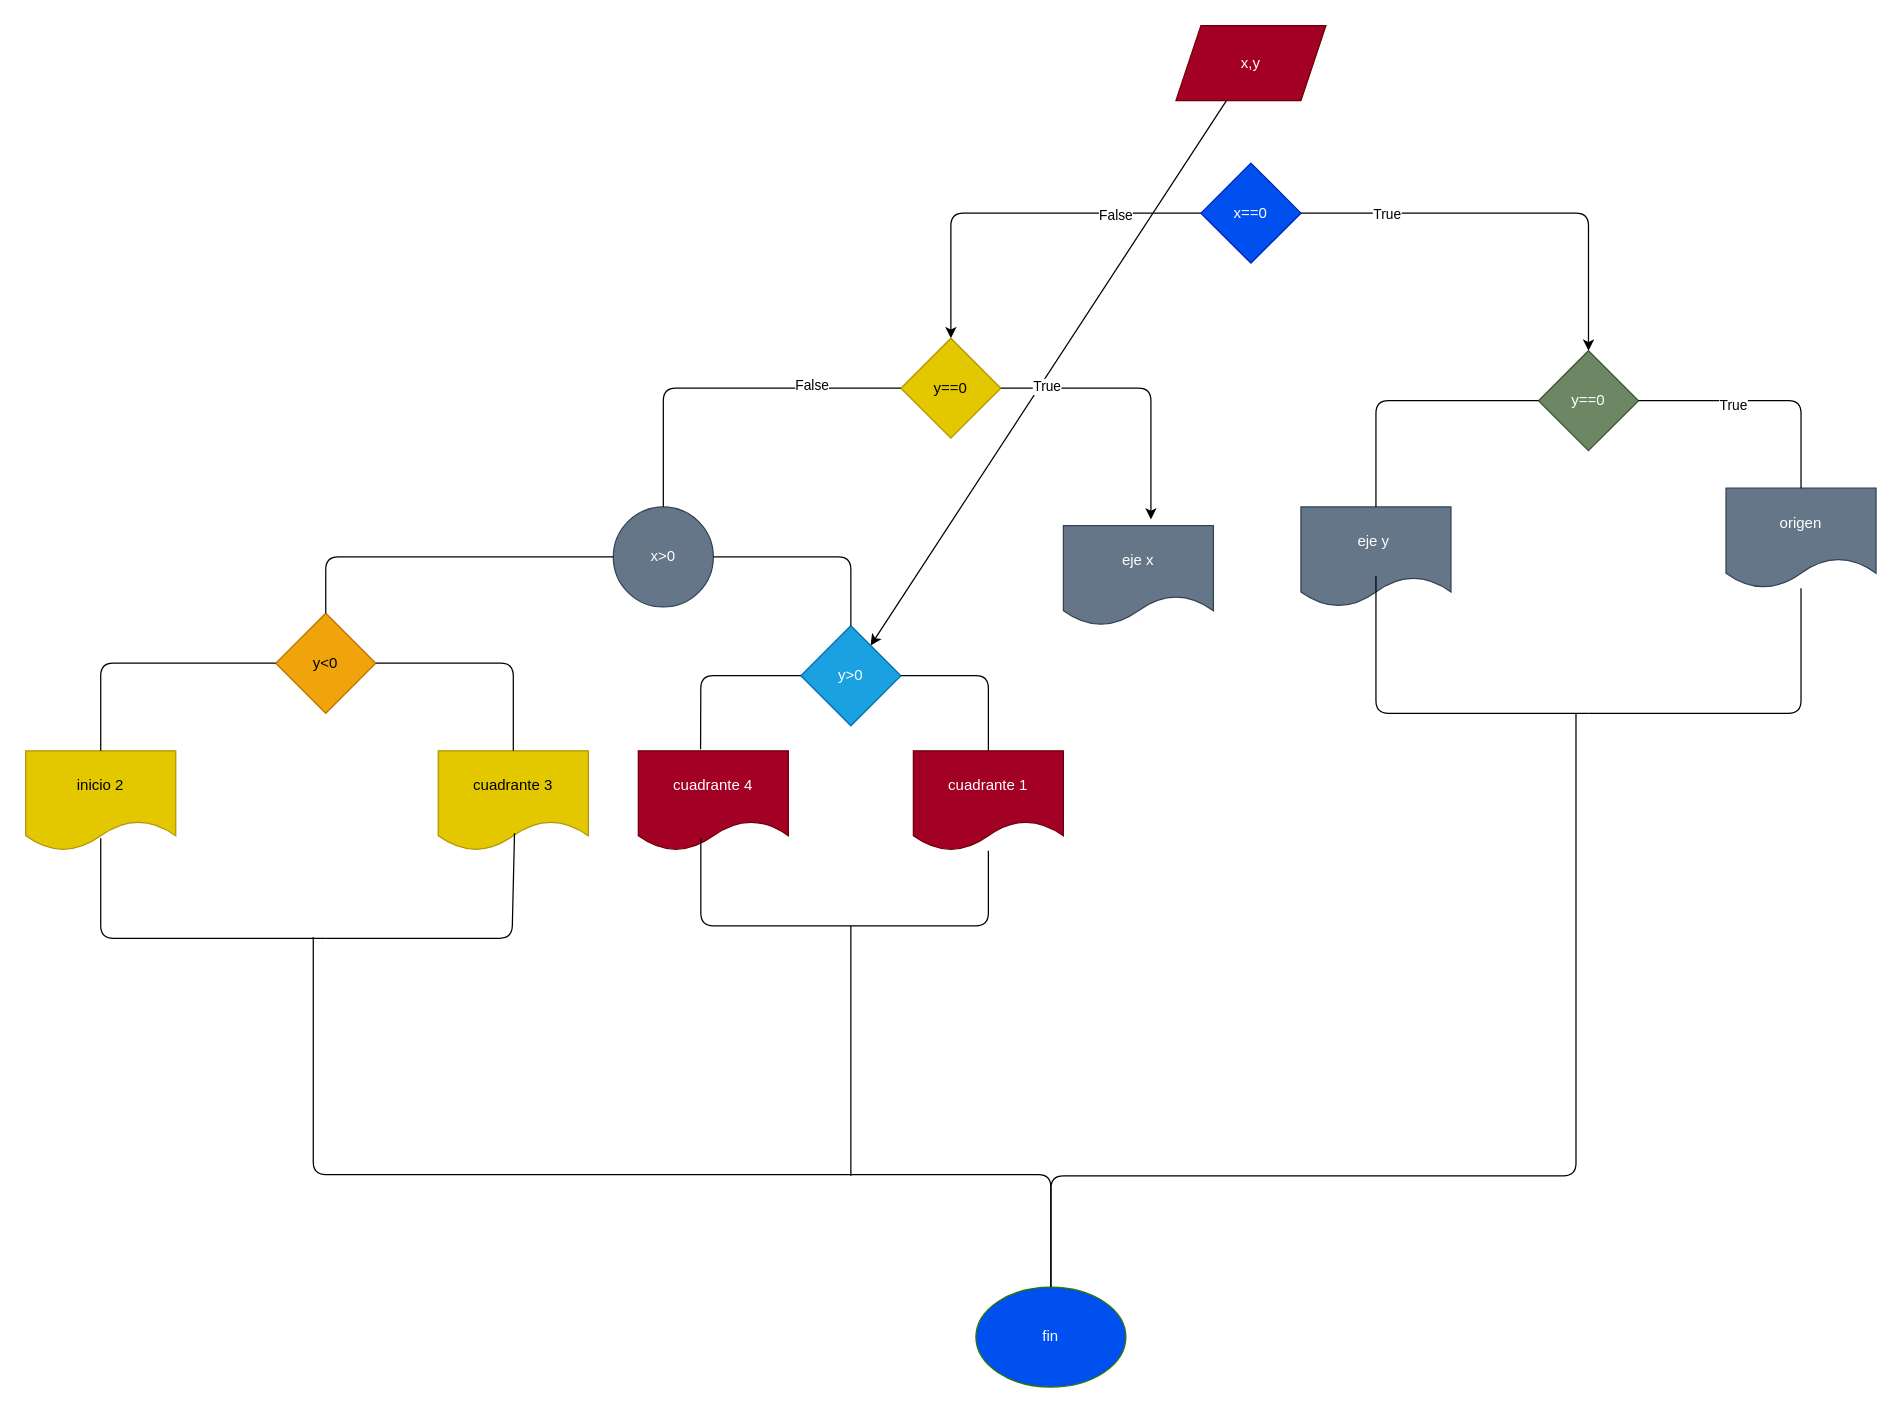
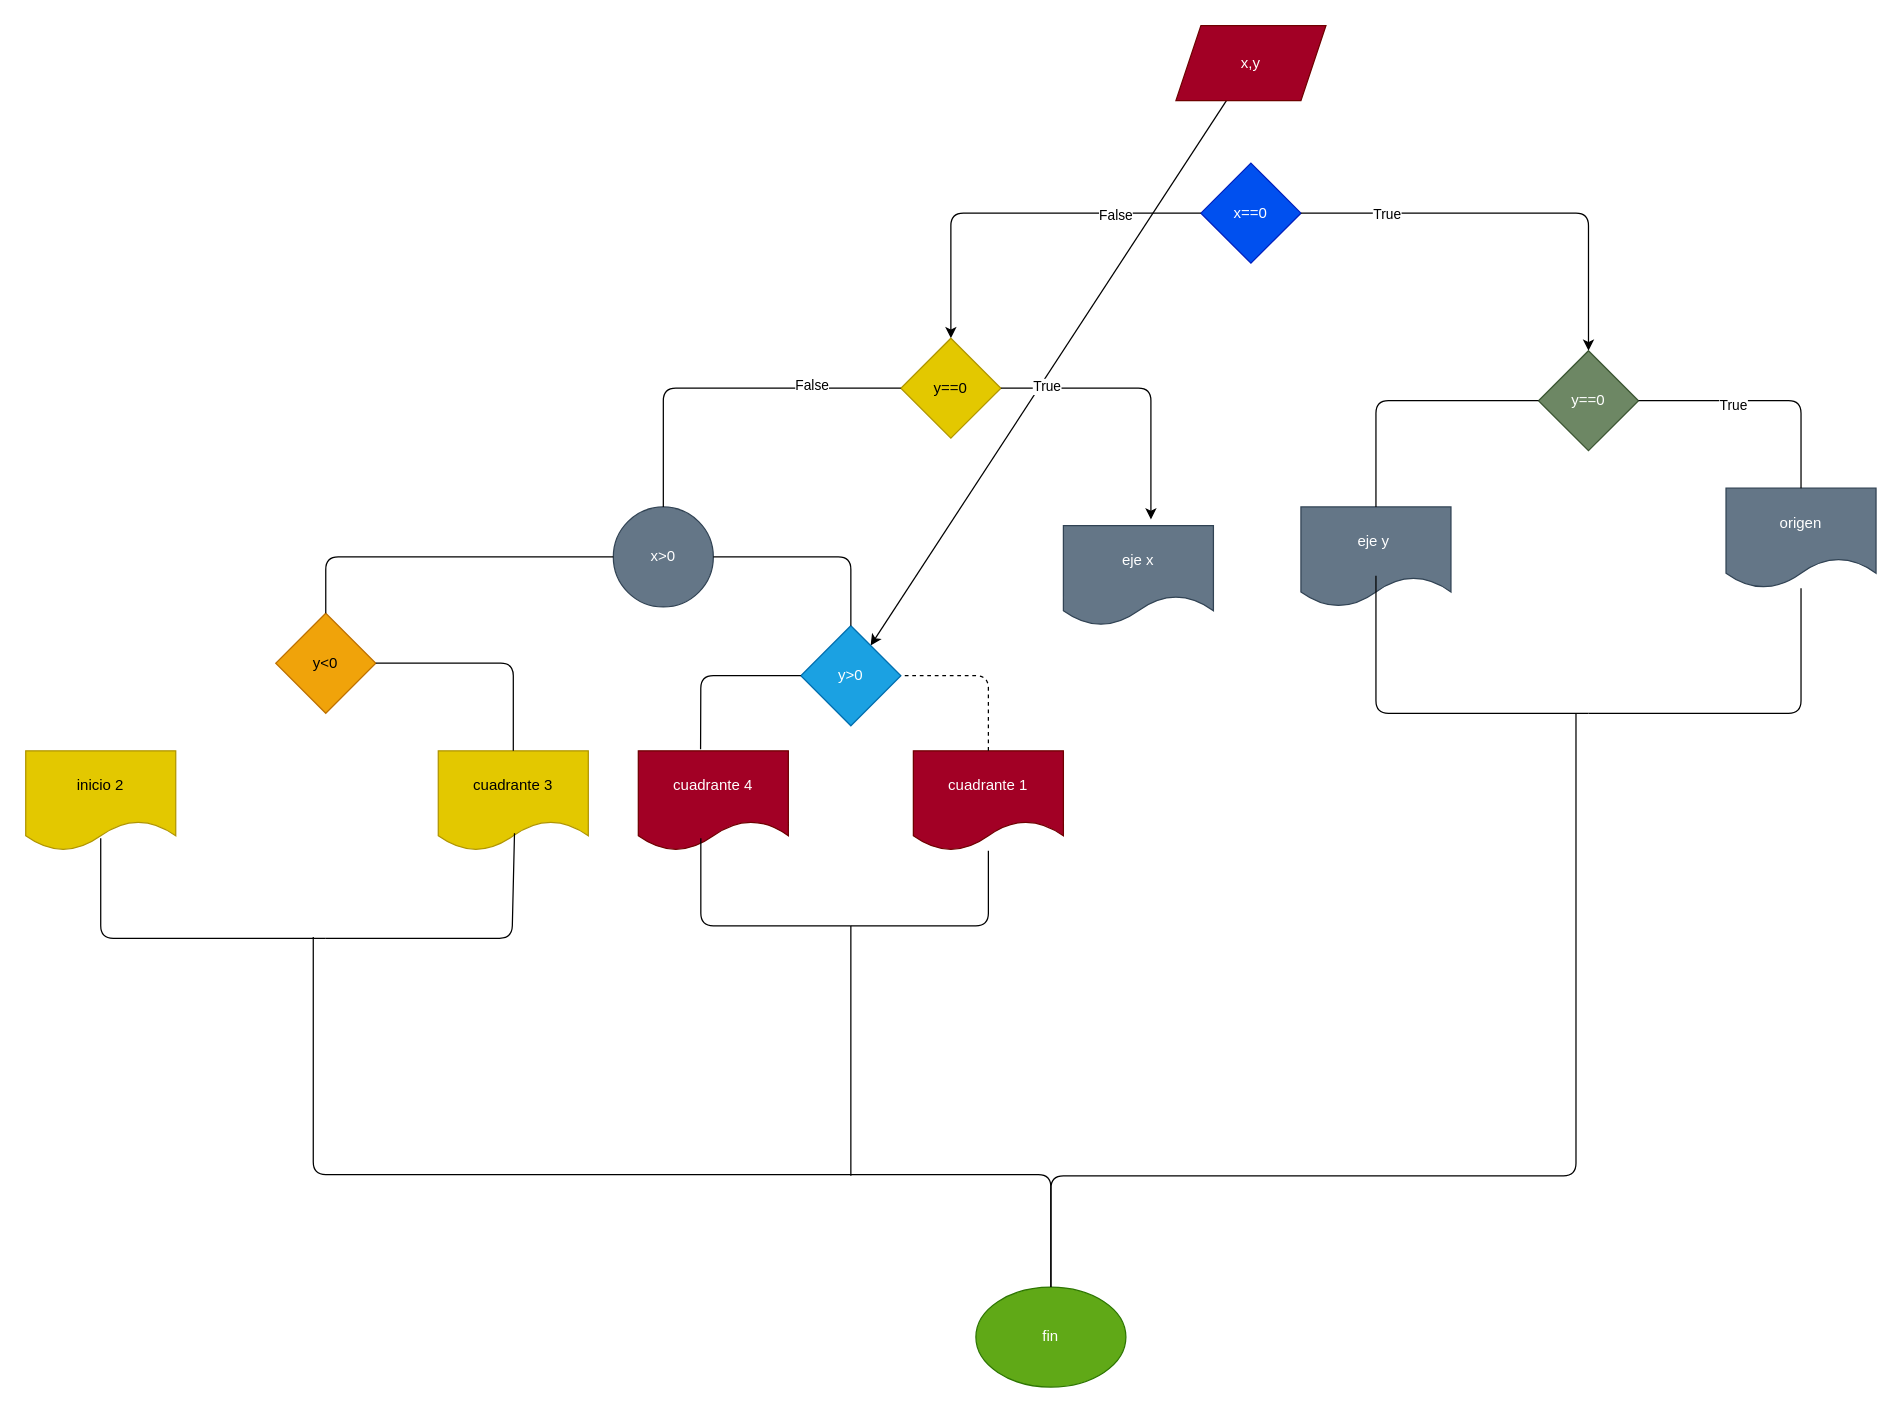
(149, 663) -> none
(975, 676) -> (975, 676)
(1051, 1337) -> (1051, 1337)
